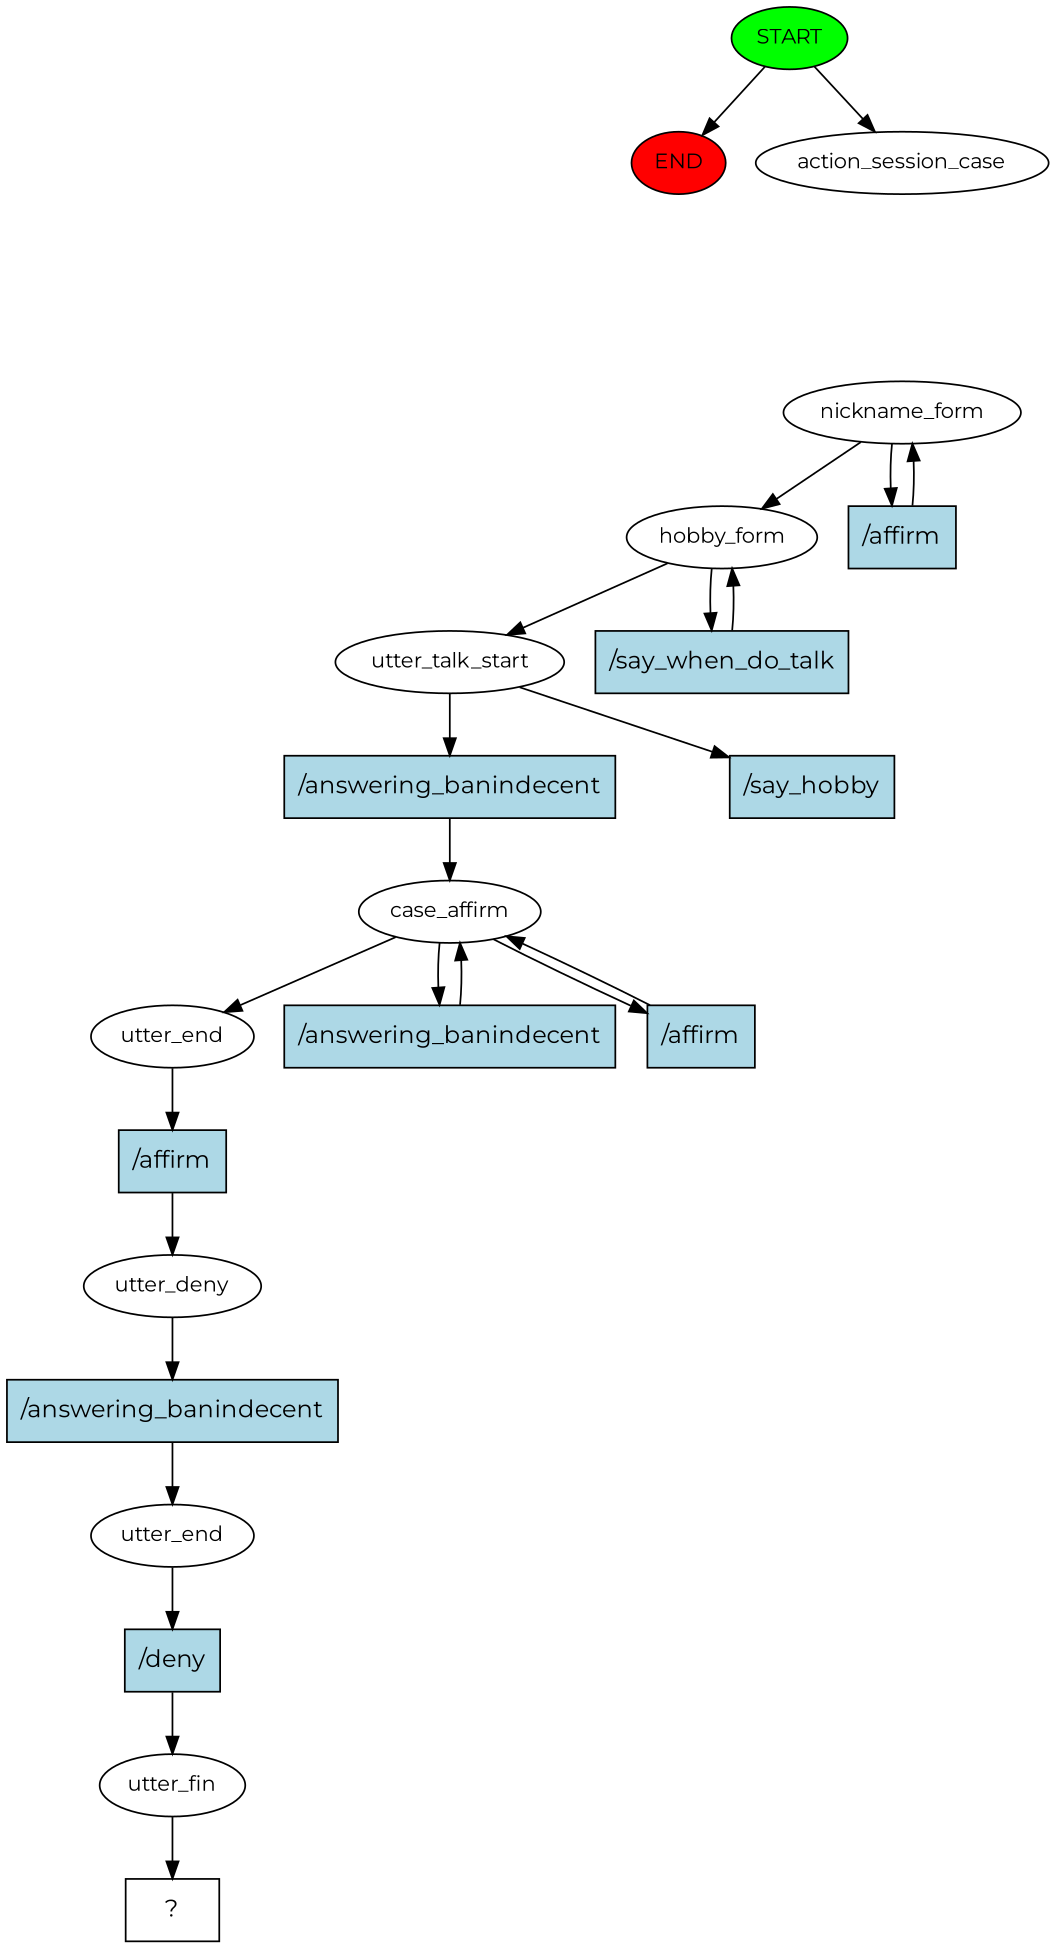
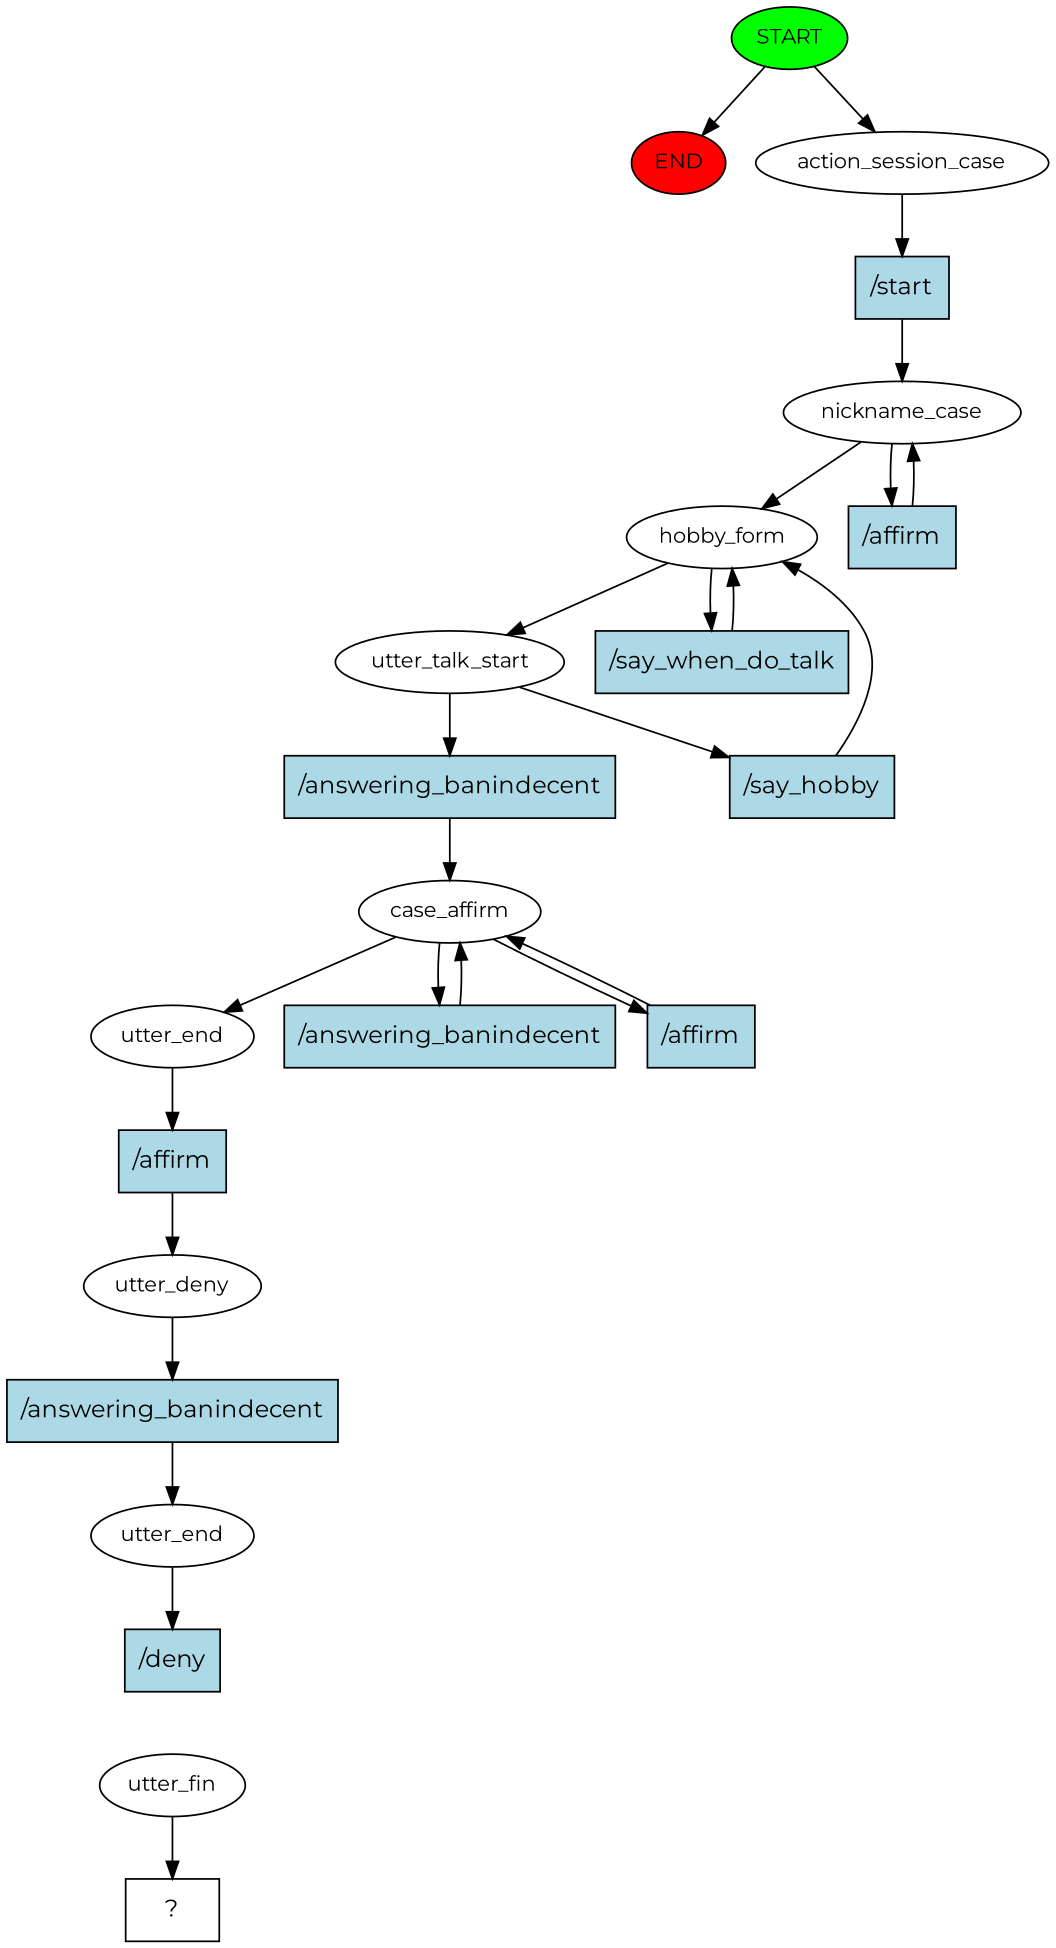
none -> (902, 288)
(902, 413) -> (902, 413)
none -> (871, 651)
(172, 1714) -> none
